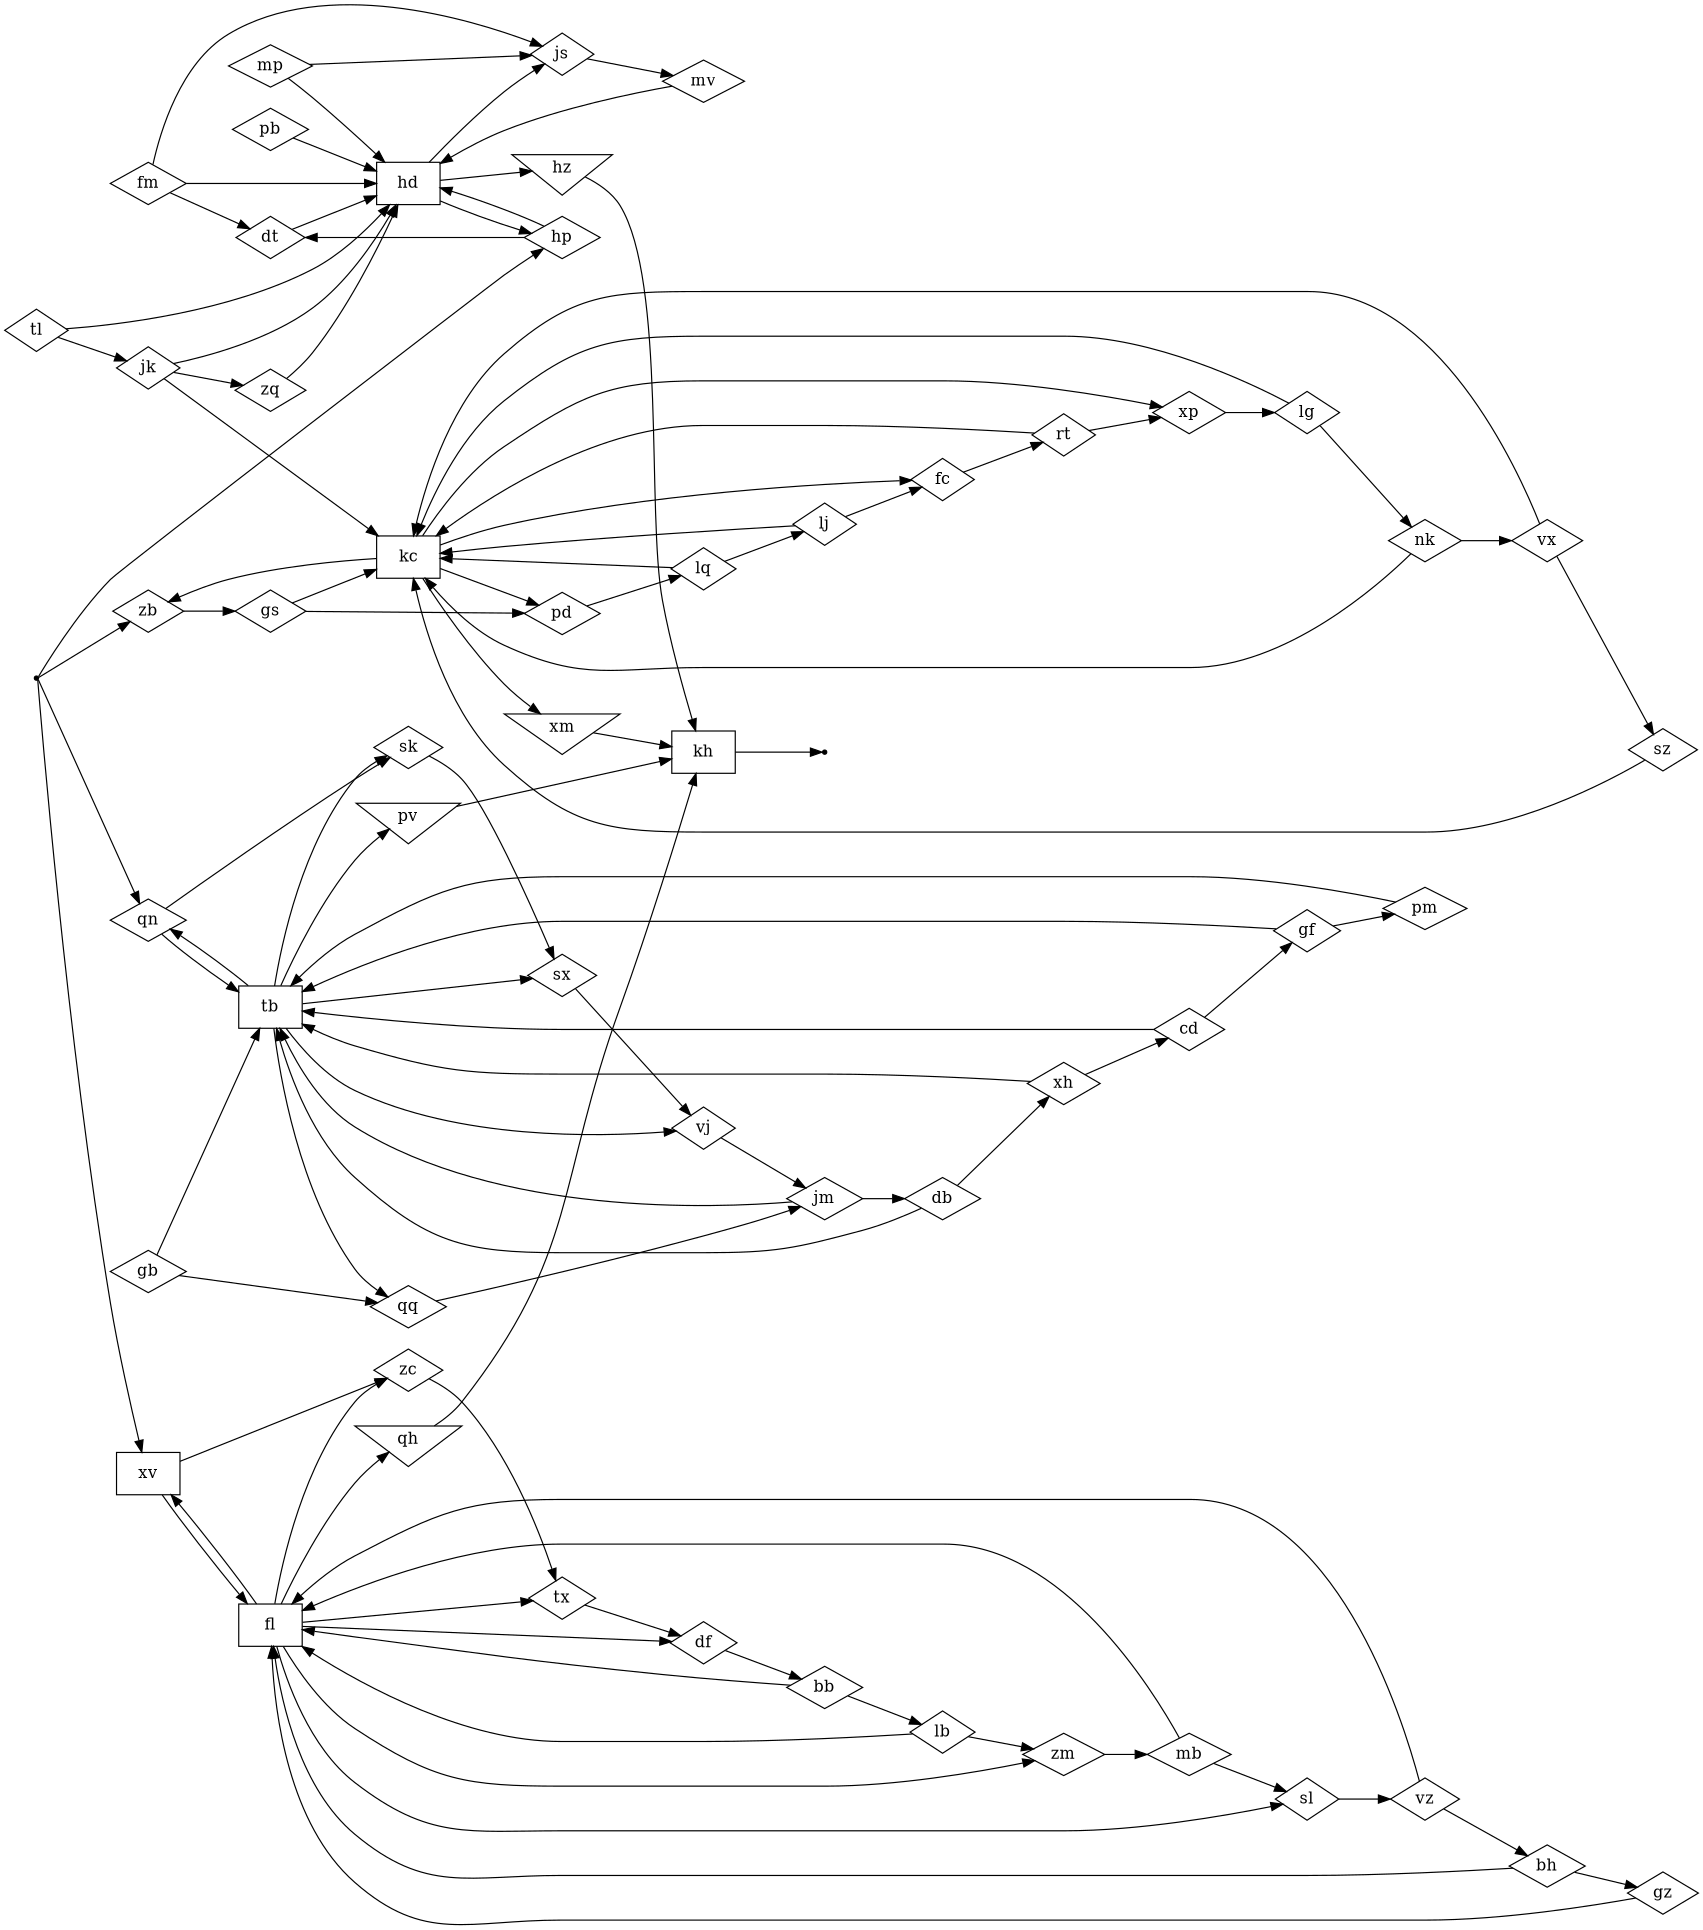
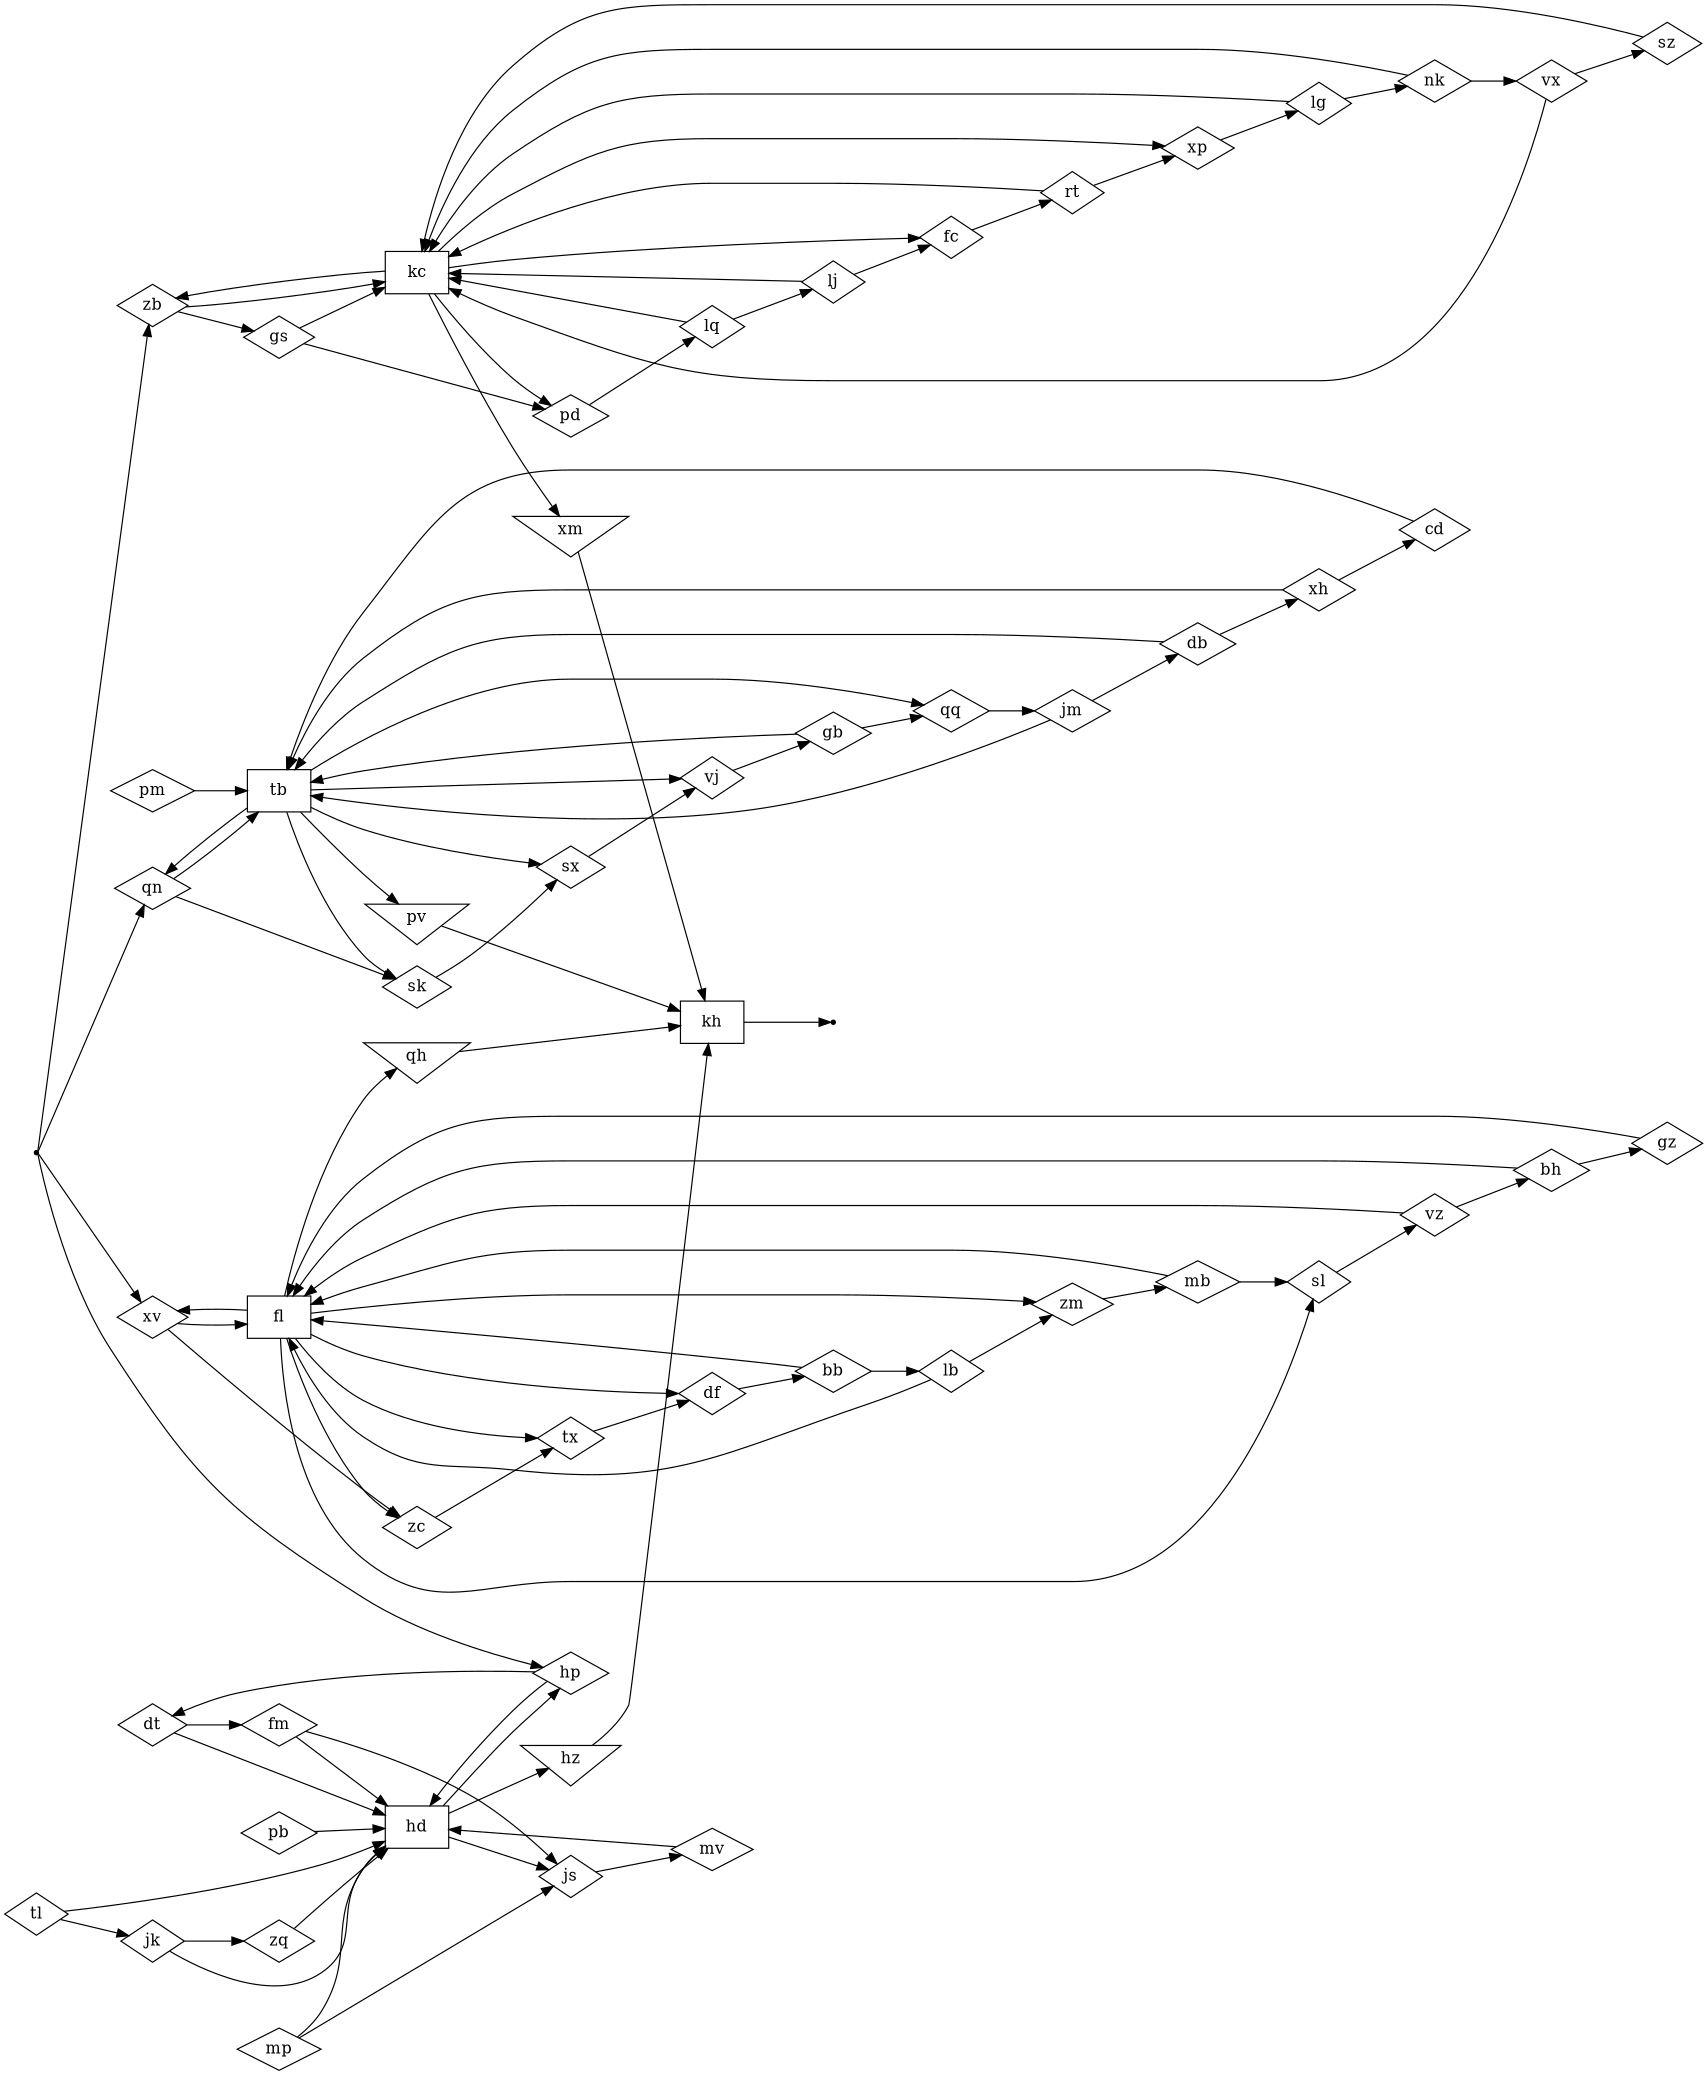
(205, 208) -> (208, 1725)
(261, 450) -> (280, 298)
(1307, 931) -> none
(758, 1160) -> (766, 758)
(148, 1474) -> (153, 1317)
